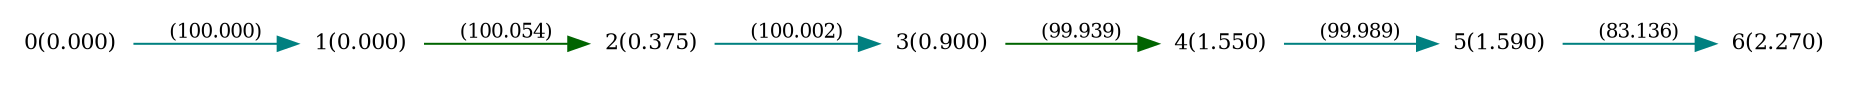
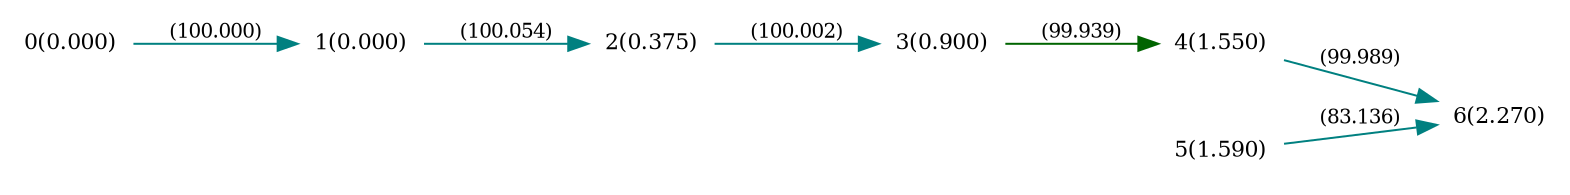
(496, 44) -> (496, 44)
(1350, 44) -> (1351, 78)
